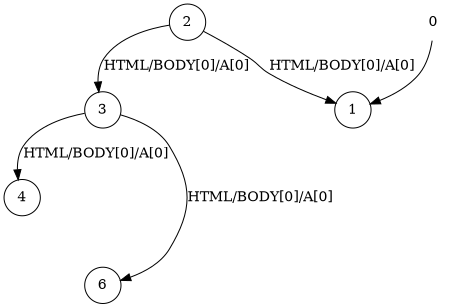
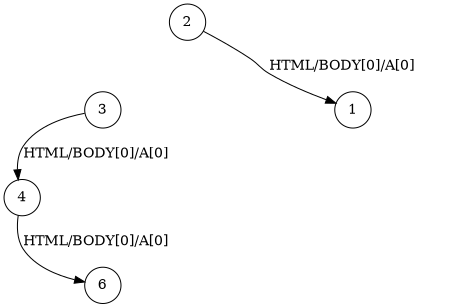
(434, 22) -> none
(123, 41) -> none
(187, 192) -> (32, 259)
